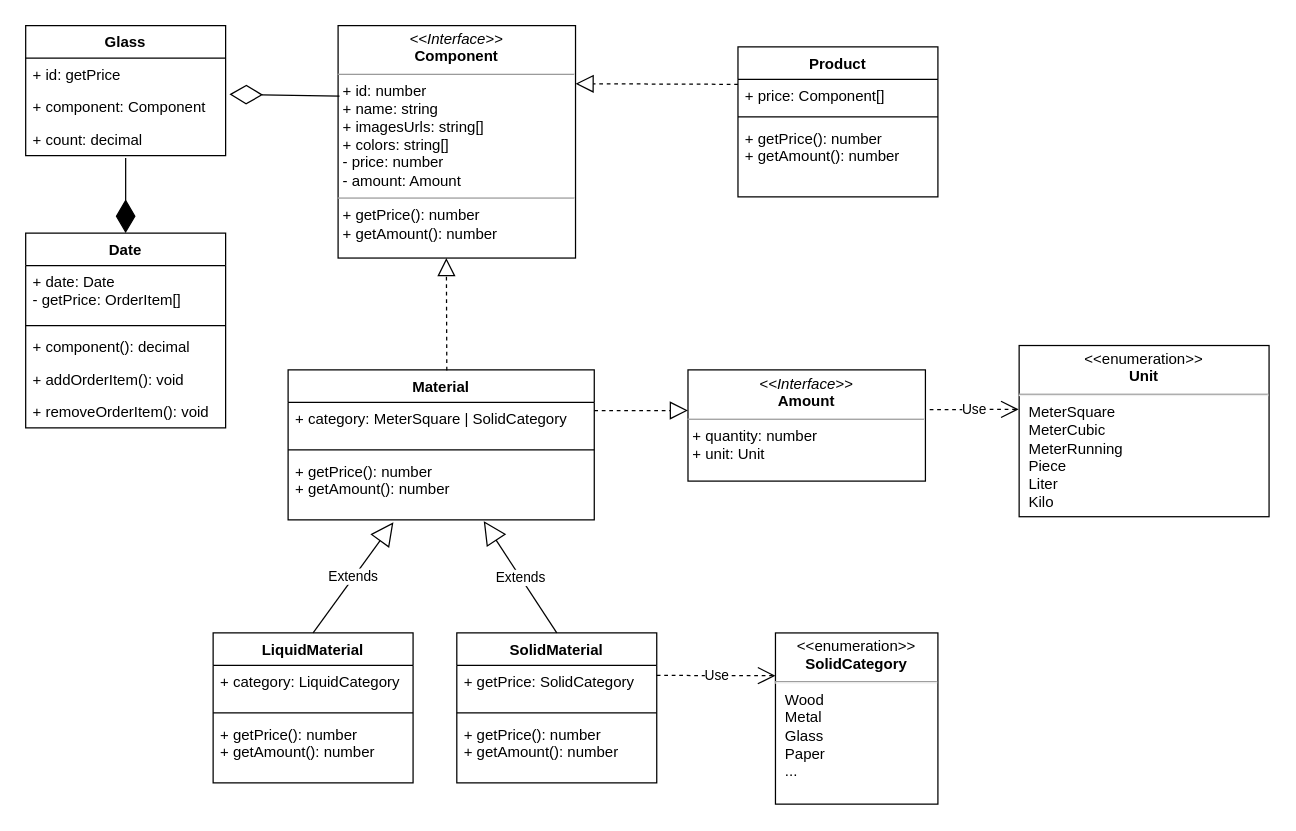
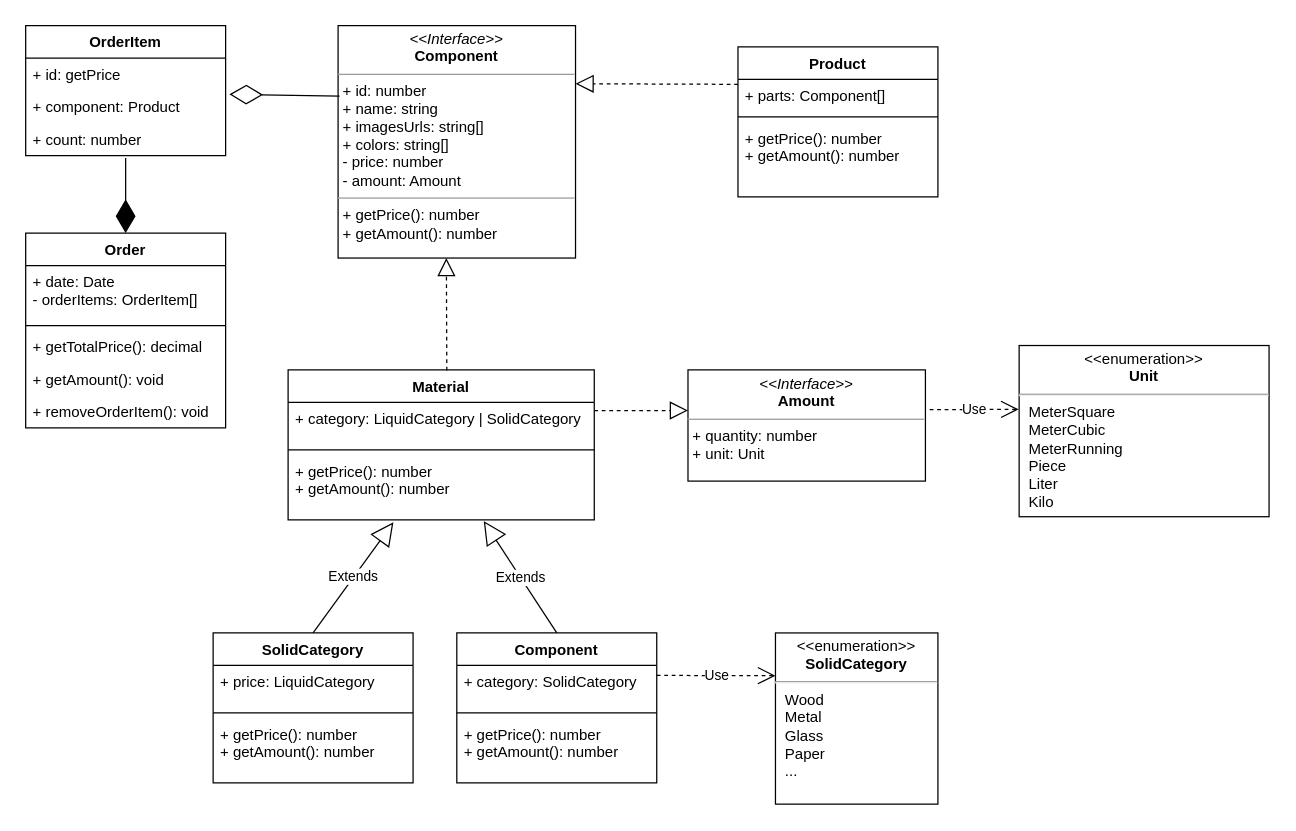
(125, 43) -> (125, 43)
(821, 96) -> (823, 96)
(119, 108) -> (111, 108)
(90, 140) -> (90, 140)
(125, 250) -> (125, 250)
(77, 283) -> (77, 283)
(115, 348) -> (128, 348)
(117, 380) -> (105, 380)
(445, 419) -> (454, 419)
(313, 650) -> (313, 650)
(556, 650) -> (556, 650)
(319, 683) -> (305, 683)
(557, 683) -> (559, 683)
